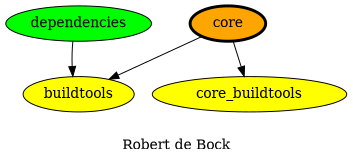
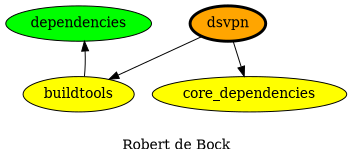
(228, 24) -> (228, 24)
(72, 54) -> (85, 64)
(250, 94) -> (250, 94)
